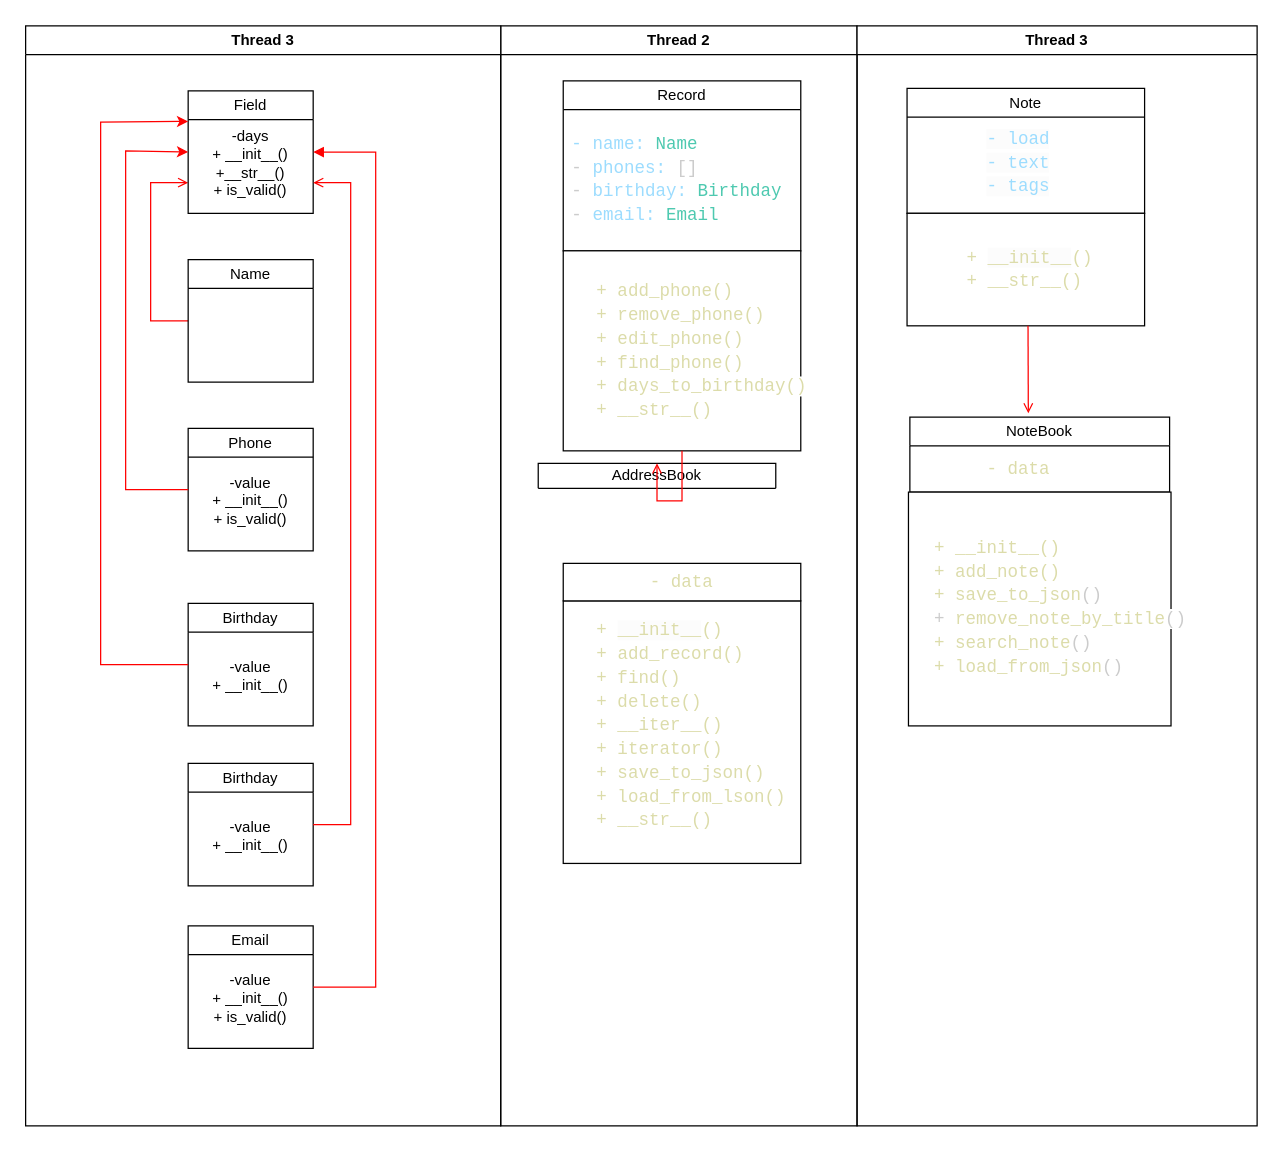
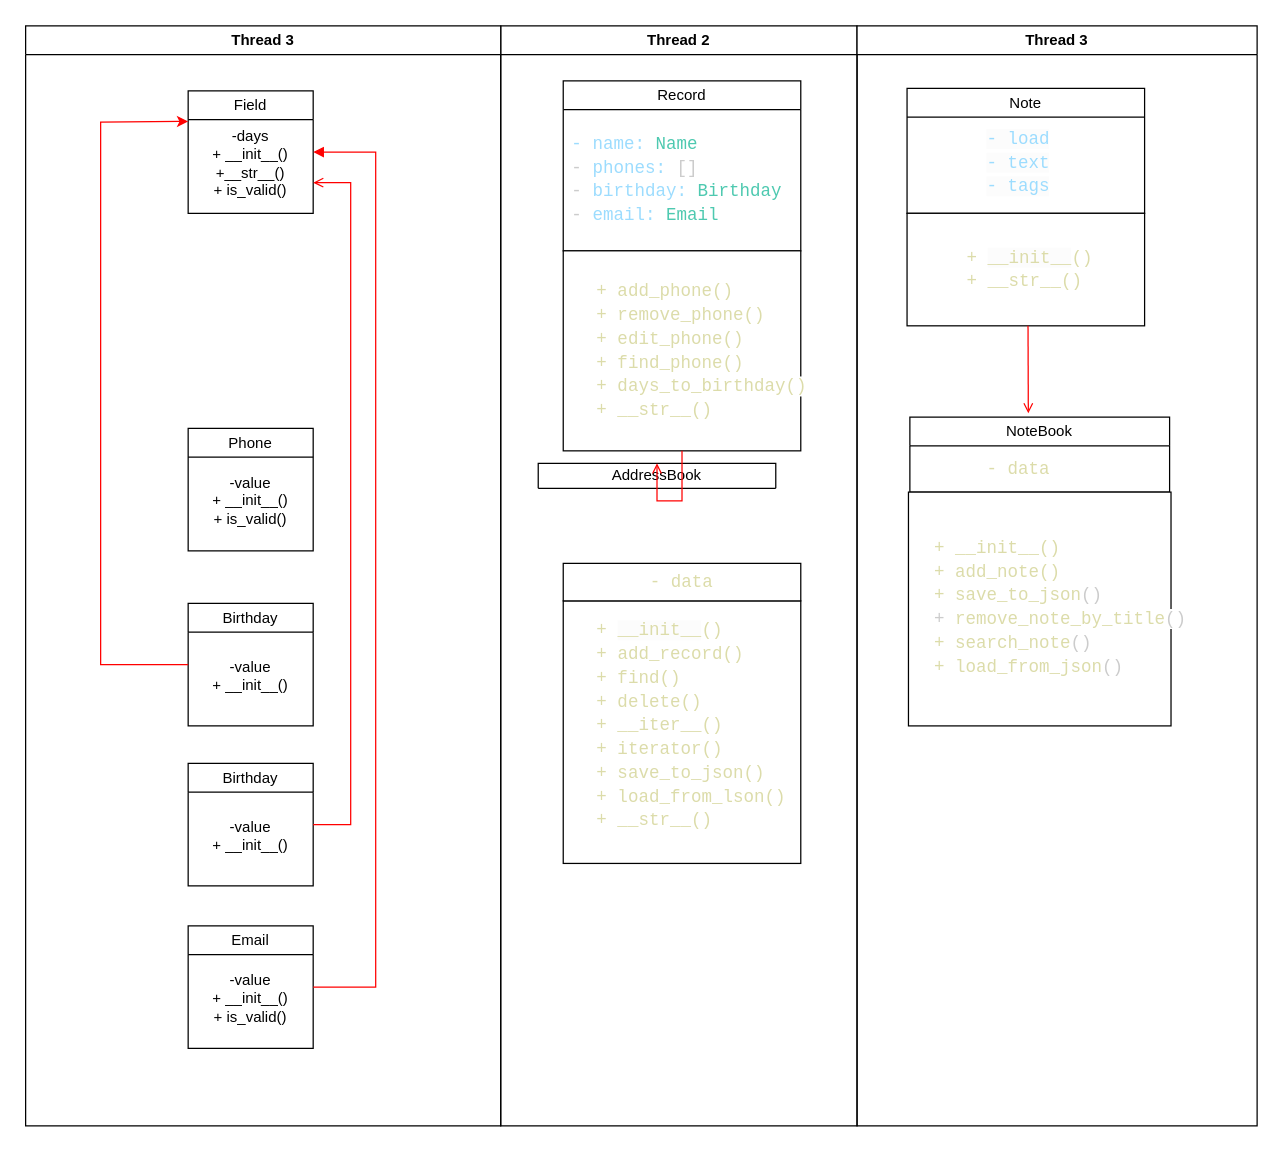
(151, 253) -> none
(251, 321) -> none
(126, 323) -> none
